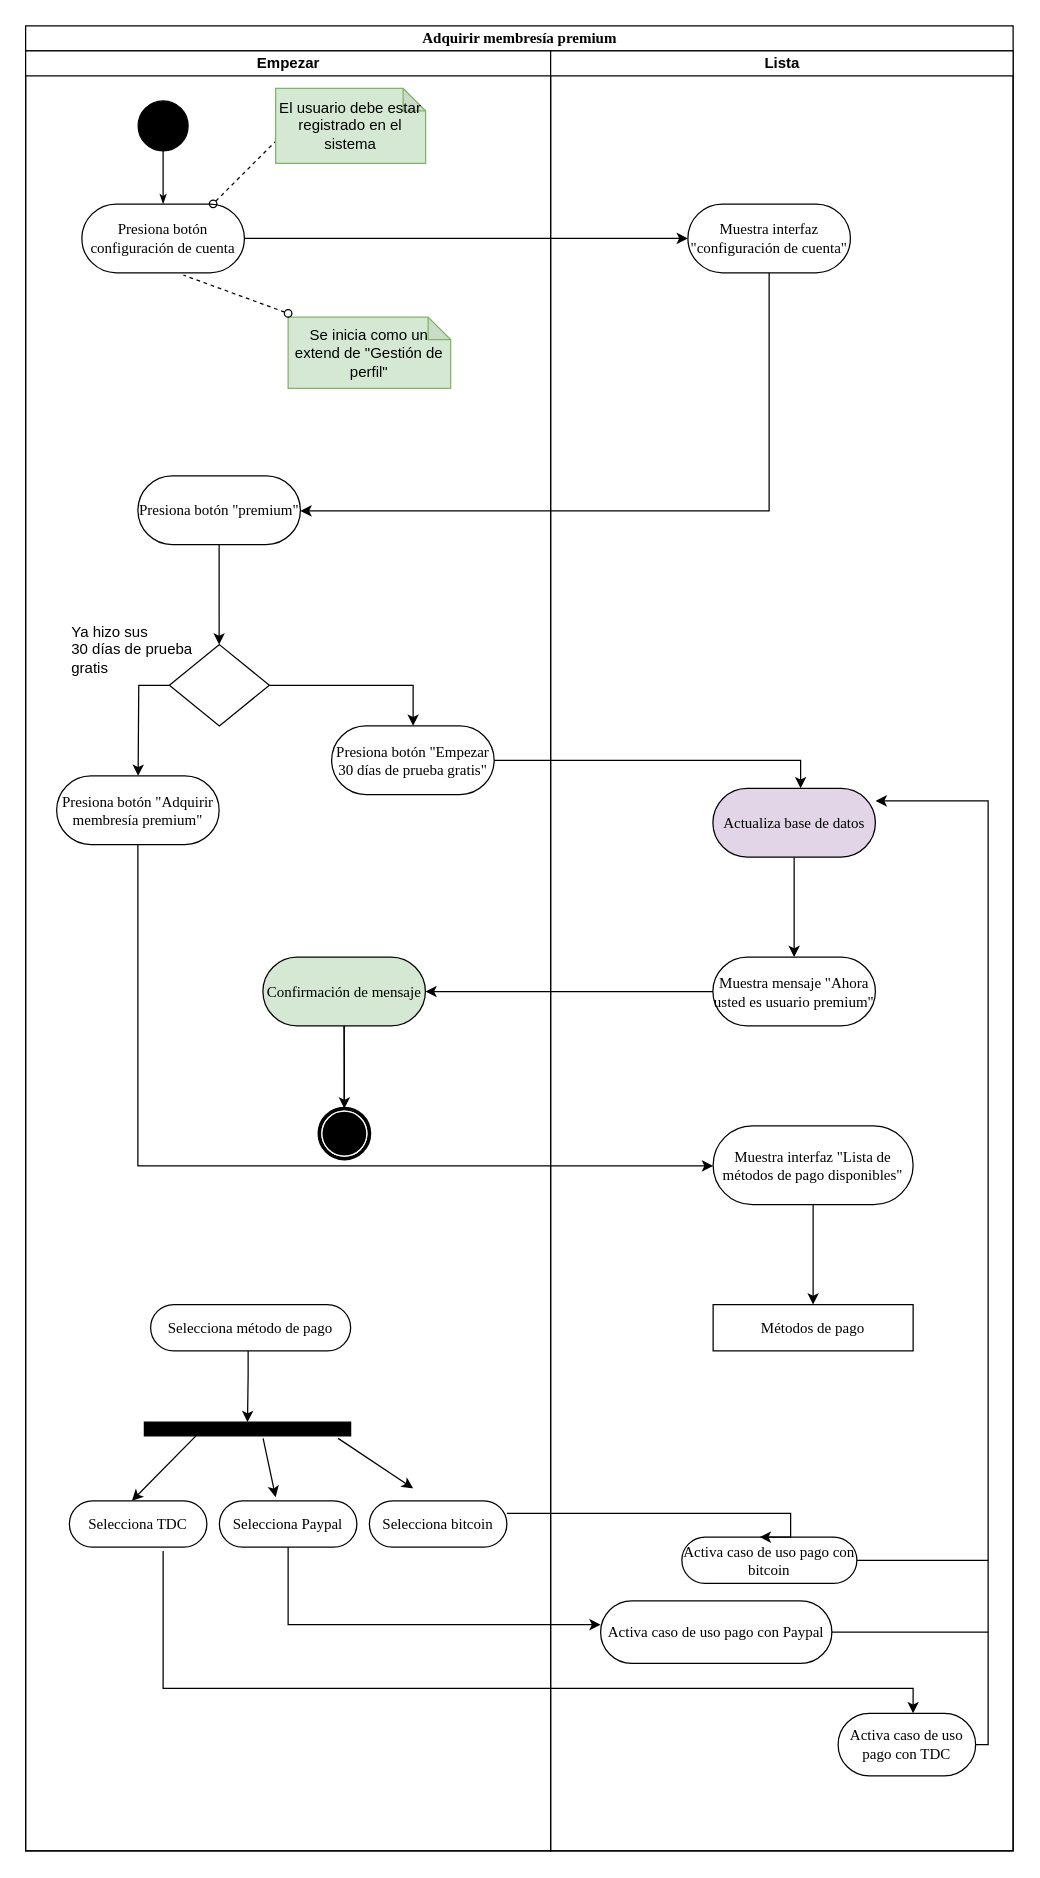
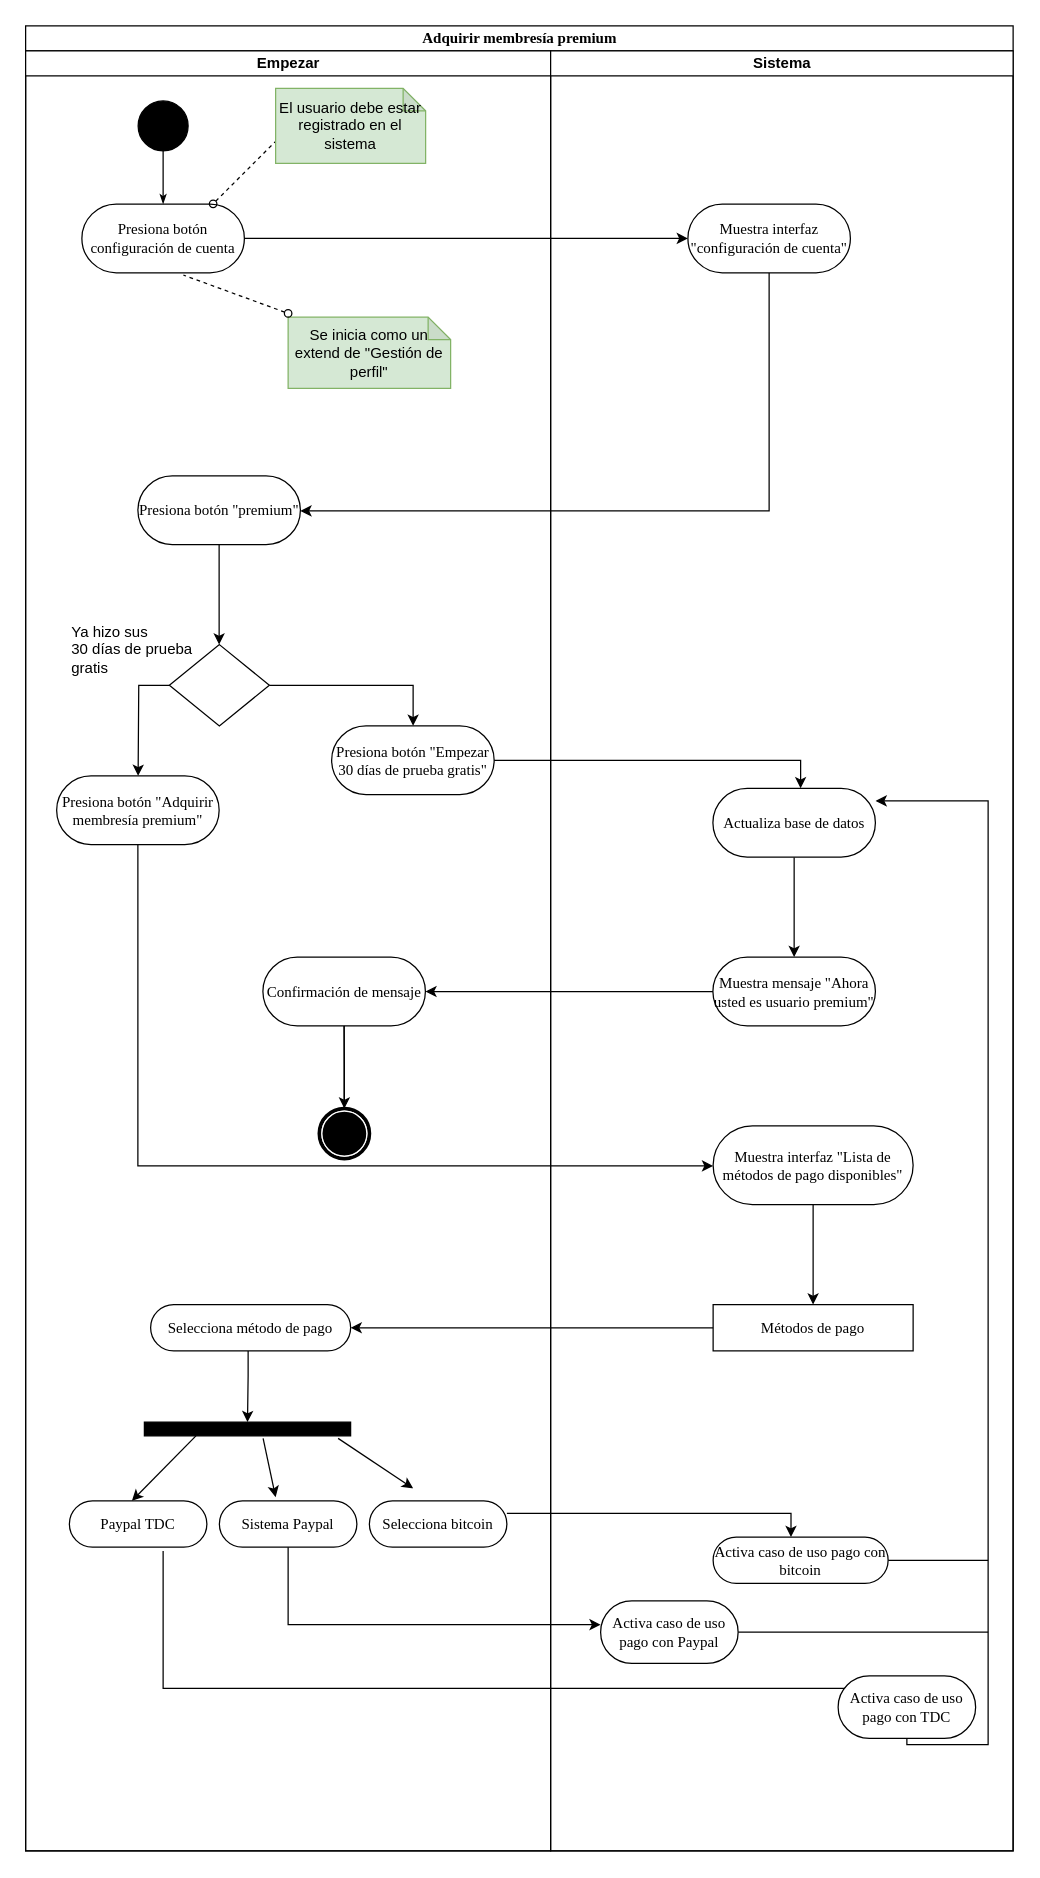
(783, 63) -> (783, 63)
(794, 823) -> (794, 823)
(344, 991) -> (344, 991)
none -> (536, 1328)
(138, 1524) -> (138, 1524)
(288, 1524) -> (288, 1524)
(769, 1560) -> (801, 1560)
(716, 1632) -> (669, 1632)
(907, 1744) -> (907, 1707)
